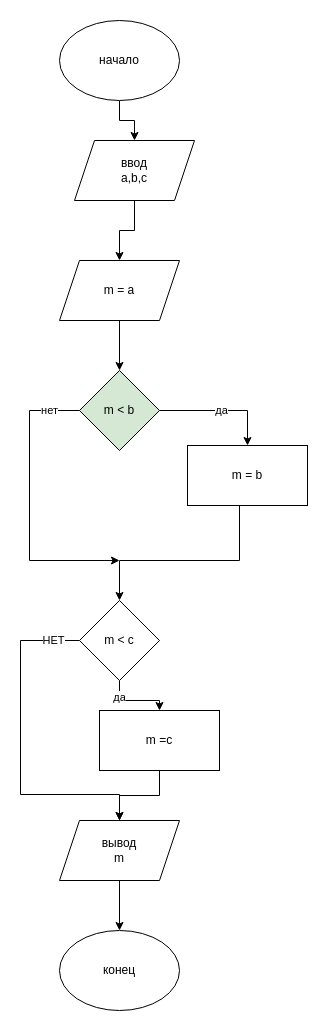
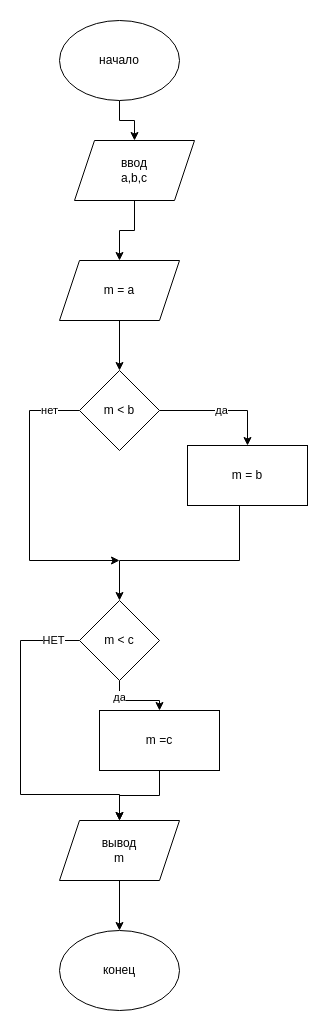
(120, 411) -> (120, 411)
